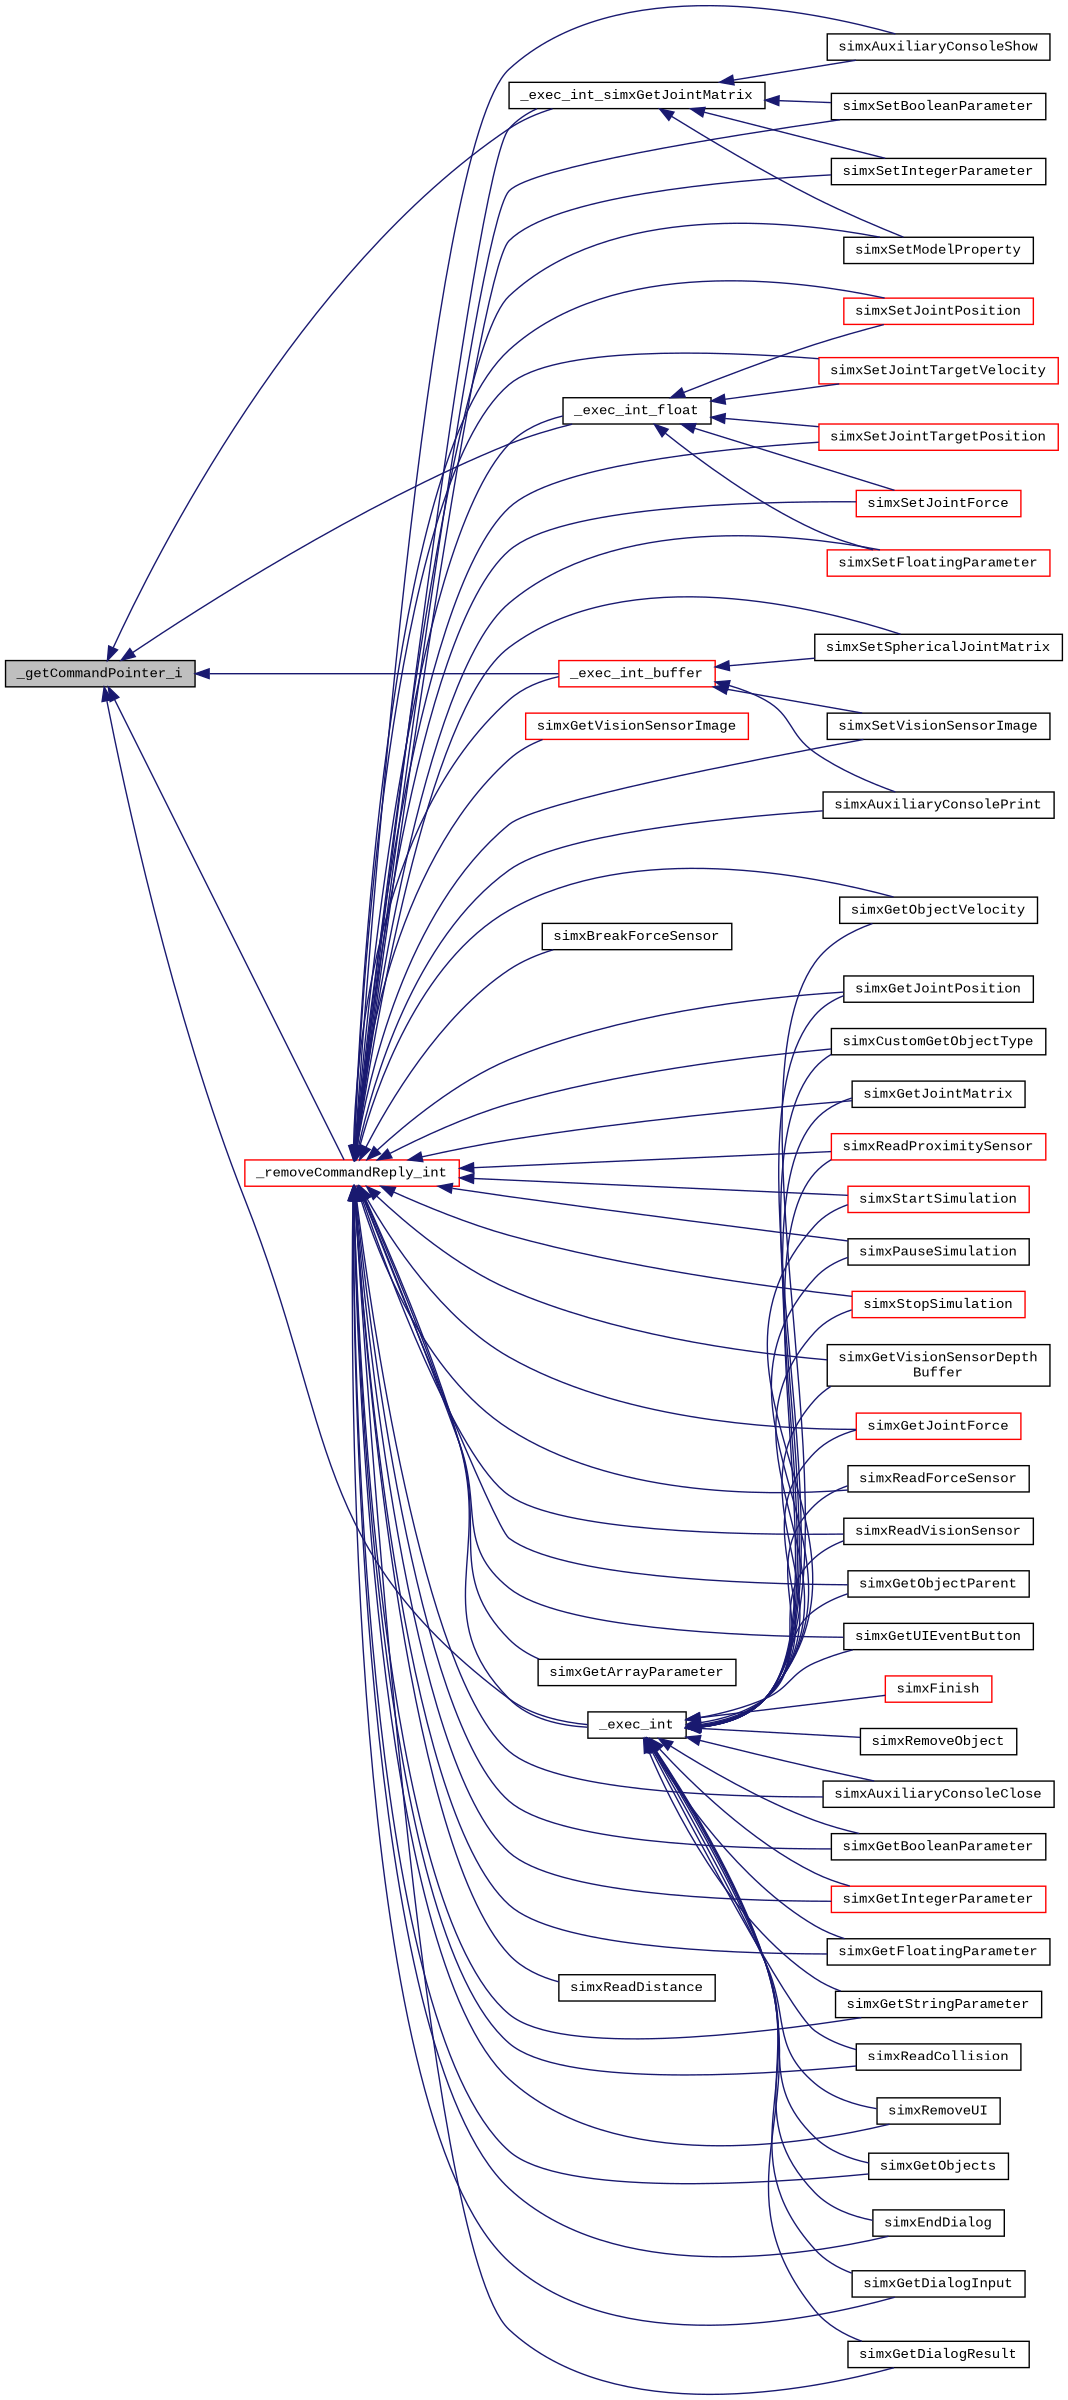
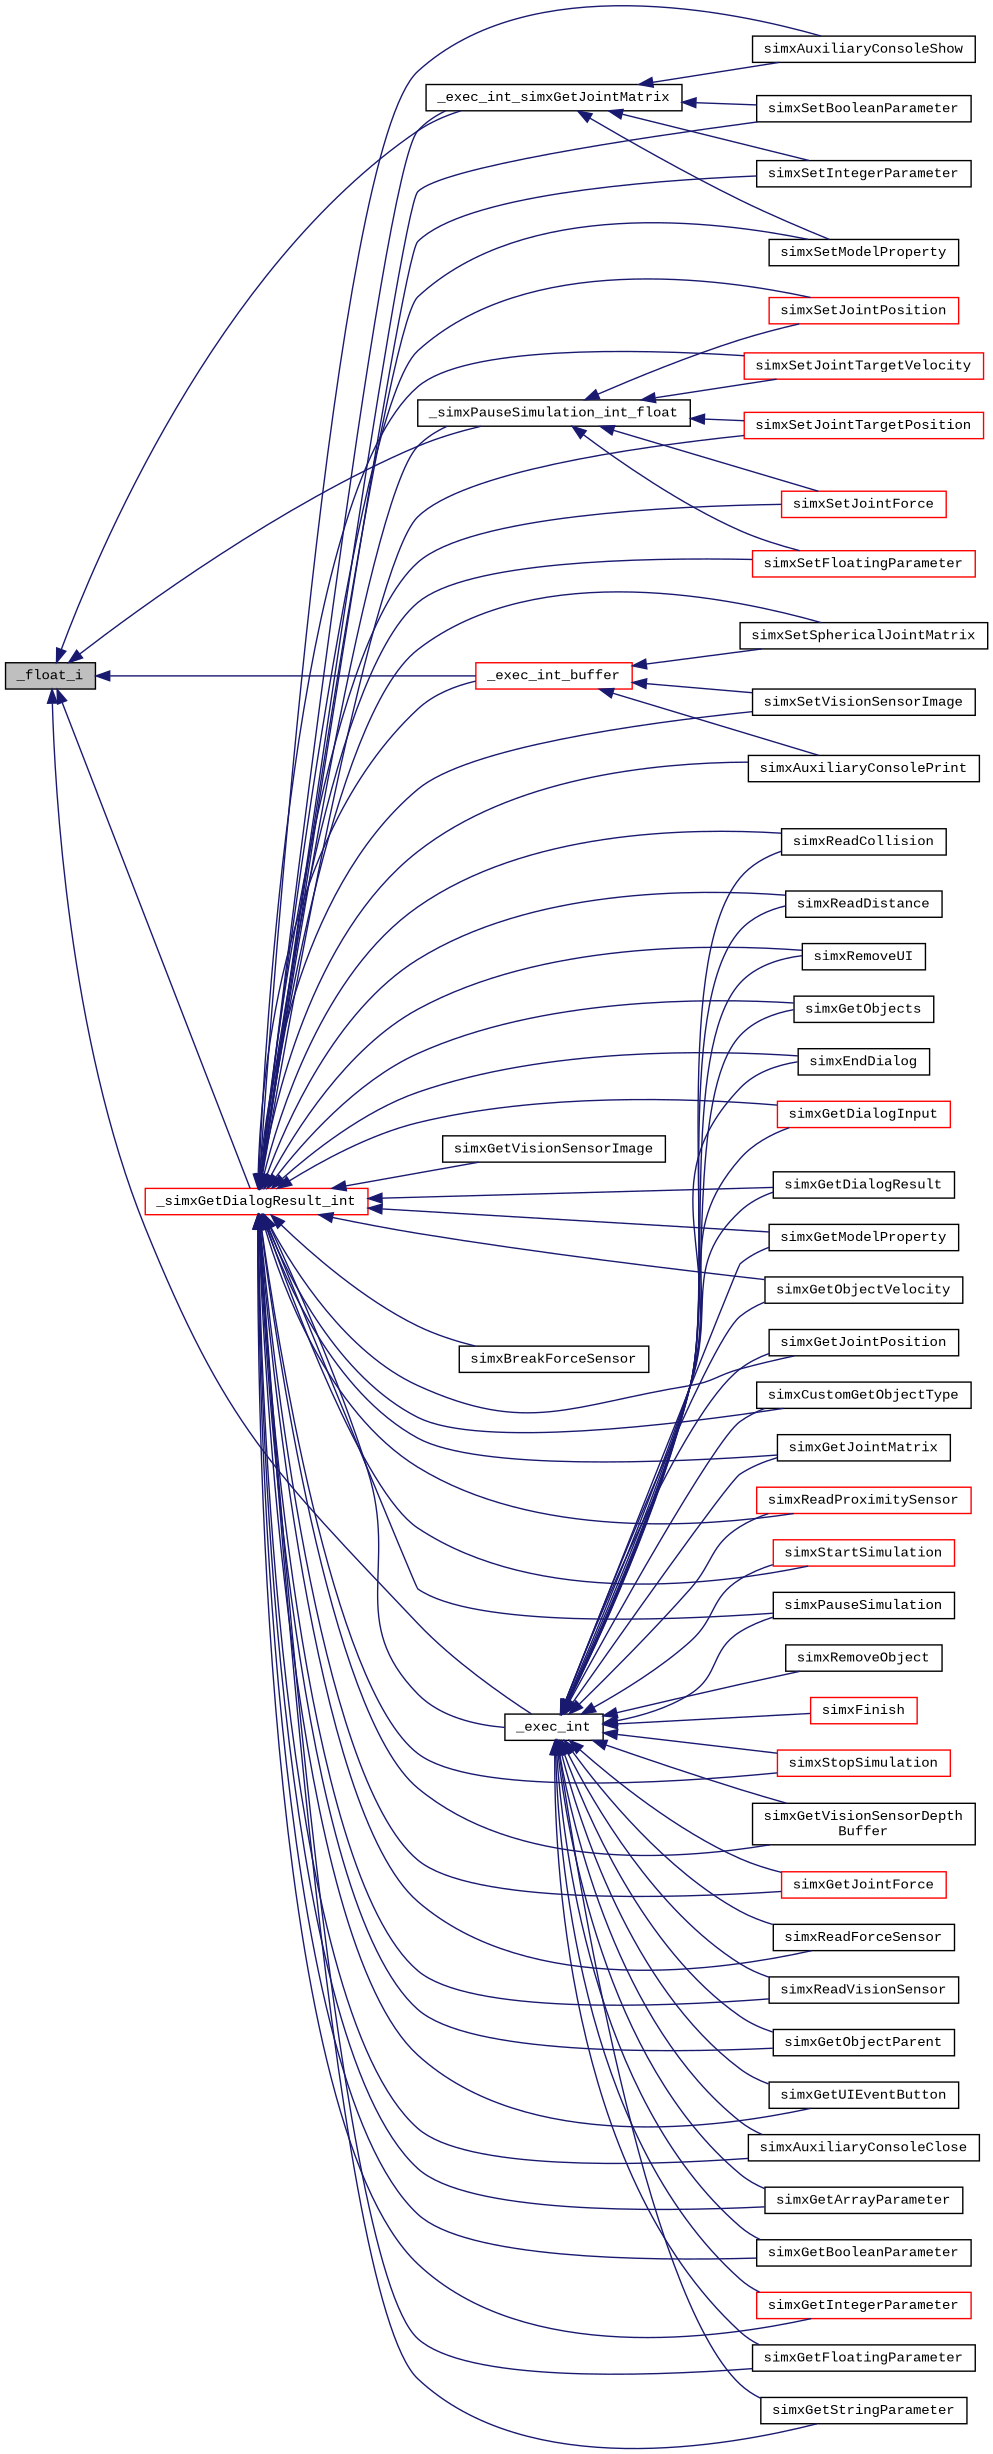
(637, 411) -> (554, 413)
(100, 674) -> (50, 676)
(637, 726) -> (554, 1149)
(352, 1173) -> (257, 1202)
none -> (864, 1238)
none -> (698, 1298)
none -> (618, 1994)
(939, 2284) -> (864, 1114)
